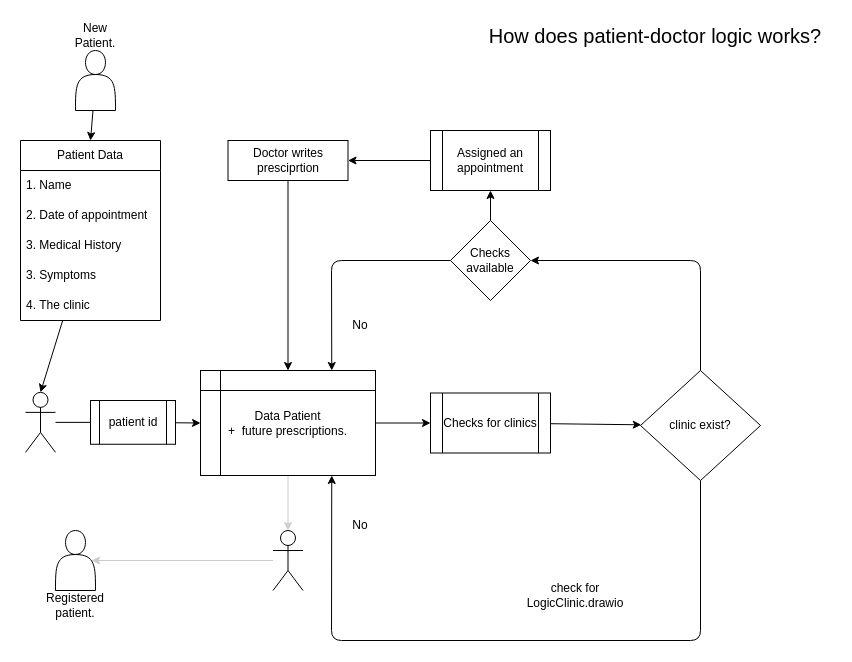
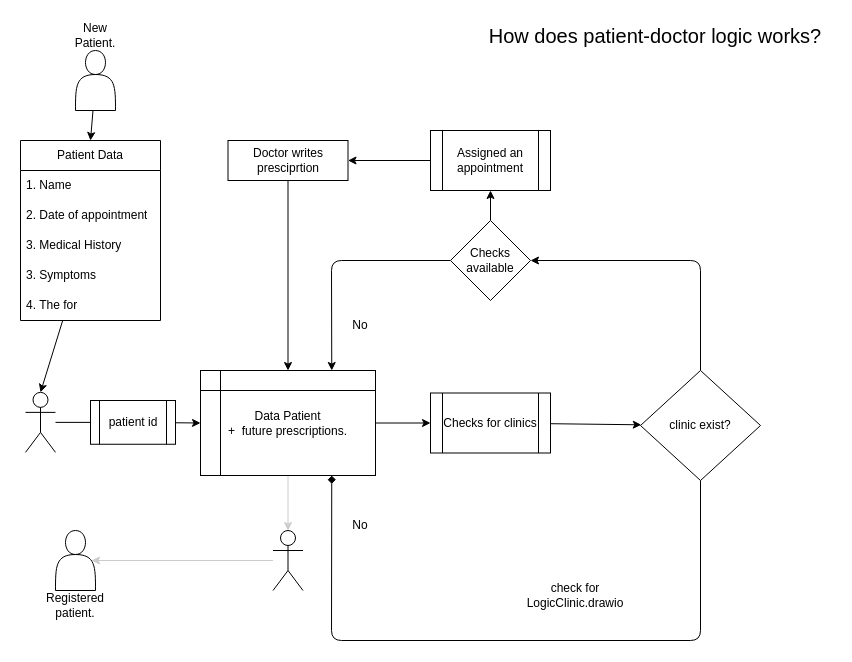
(61, 306) -> (55, 306)
(332, 484) -> (332, 484)
